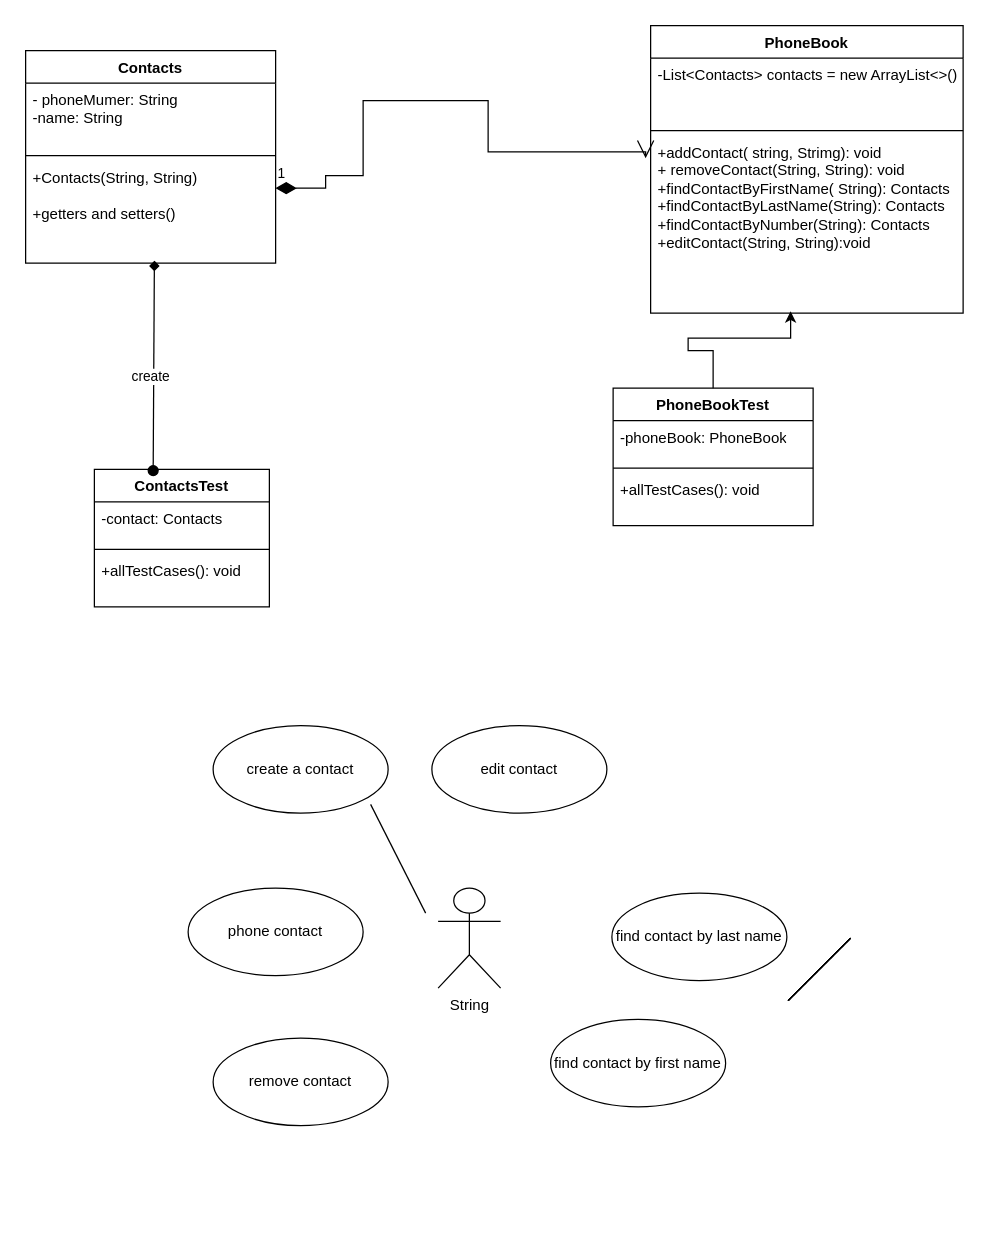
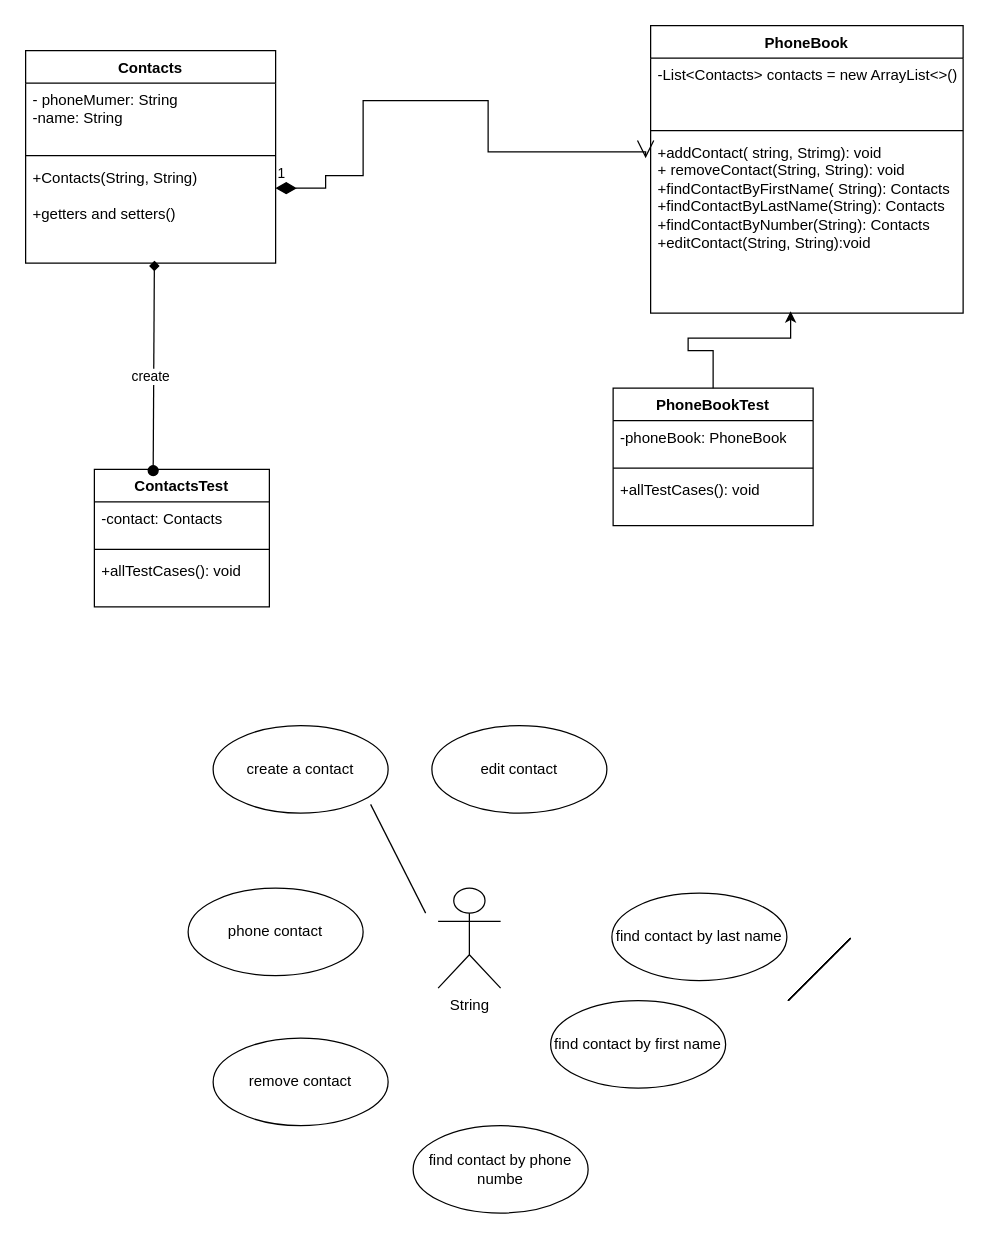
(638, 1063) -> (638, 1044)
none -> (501, 1169)
